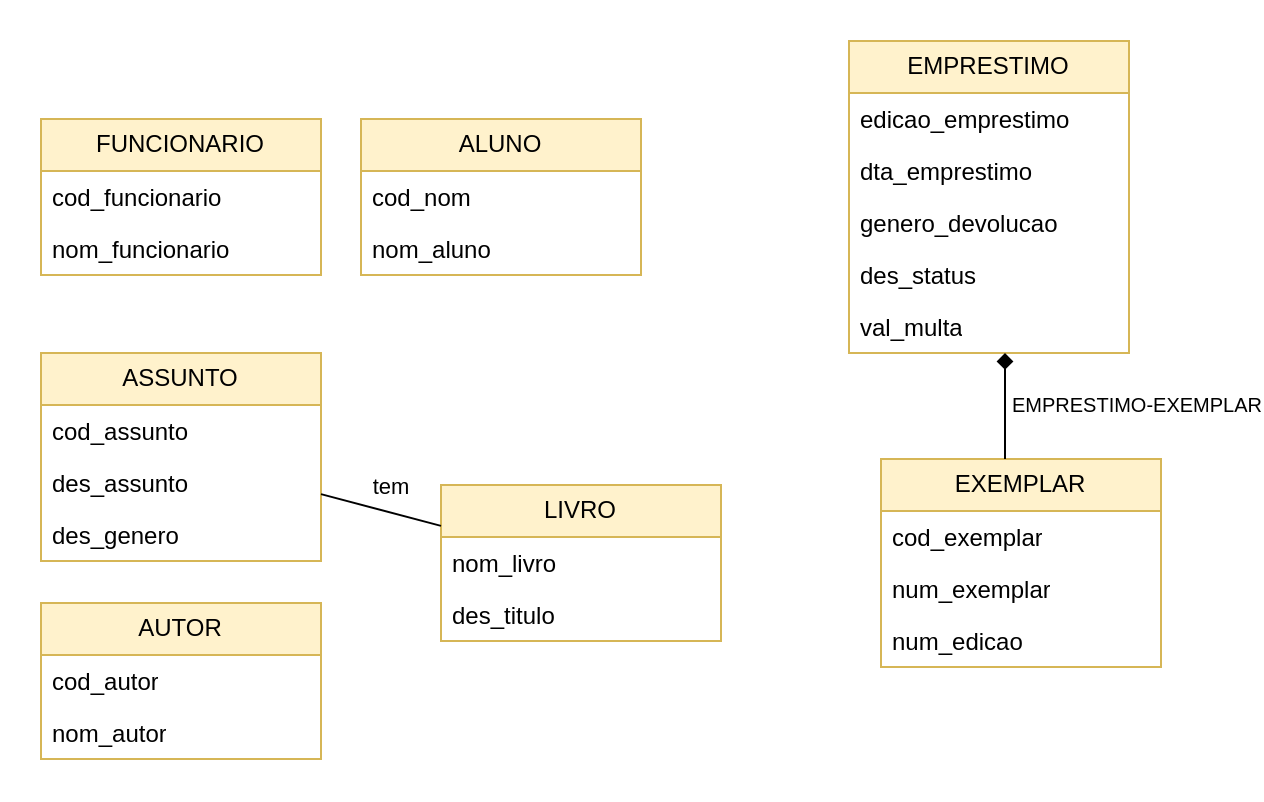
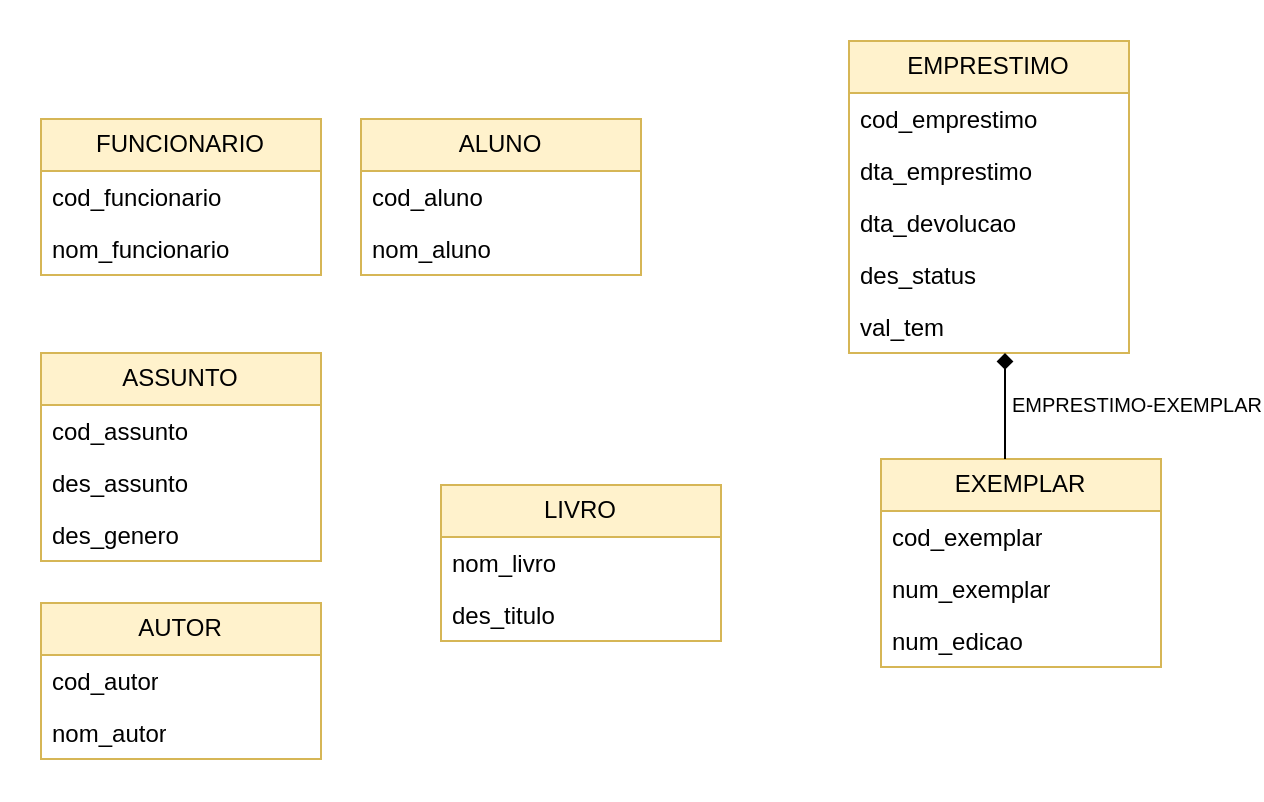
(969, 121) -> (952, 121)
(420, 199) -> (430, 199)
(965, 225) -> (945, 225)
(915, 329) -> (905, 329)
(383, 511) -> none
